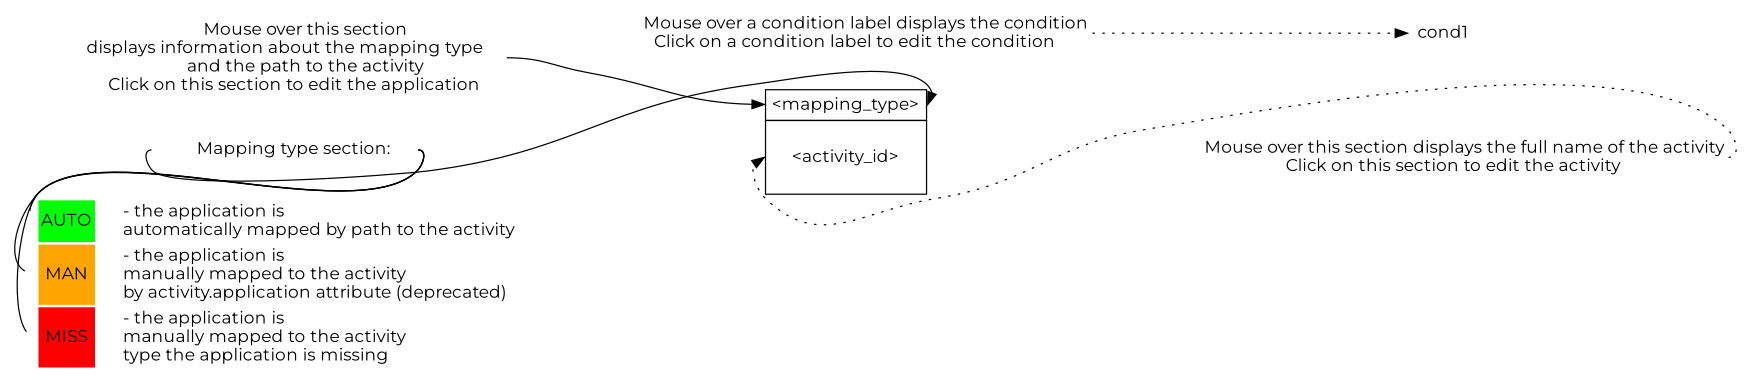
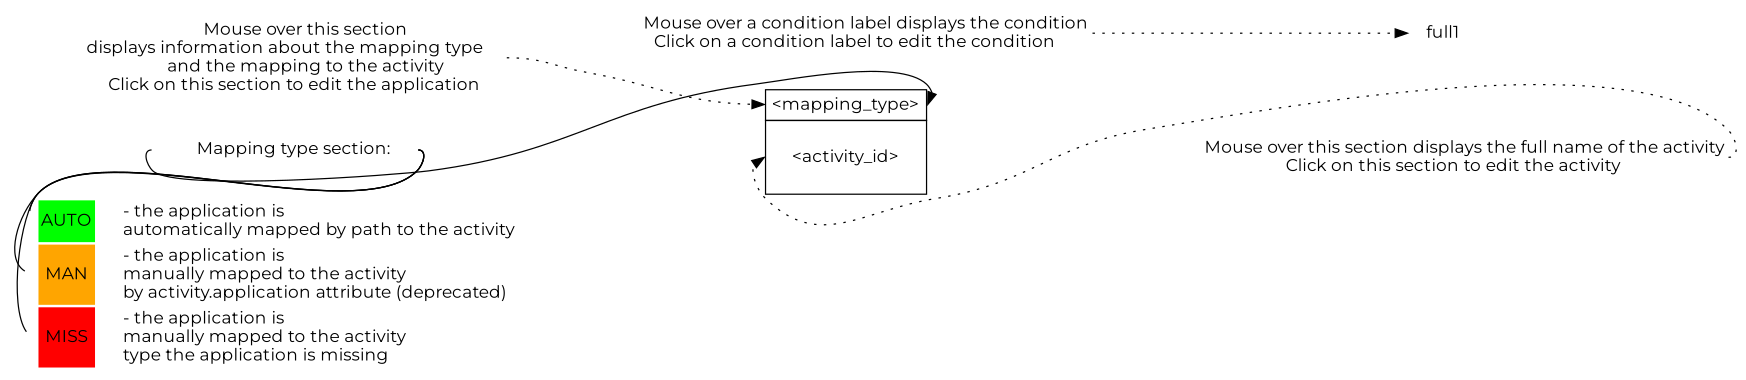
(1443, 33) -> (1443, 33)
(285, 66) -> (285, 66)
(629, 82) -> (629, 82)
